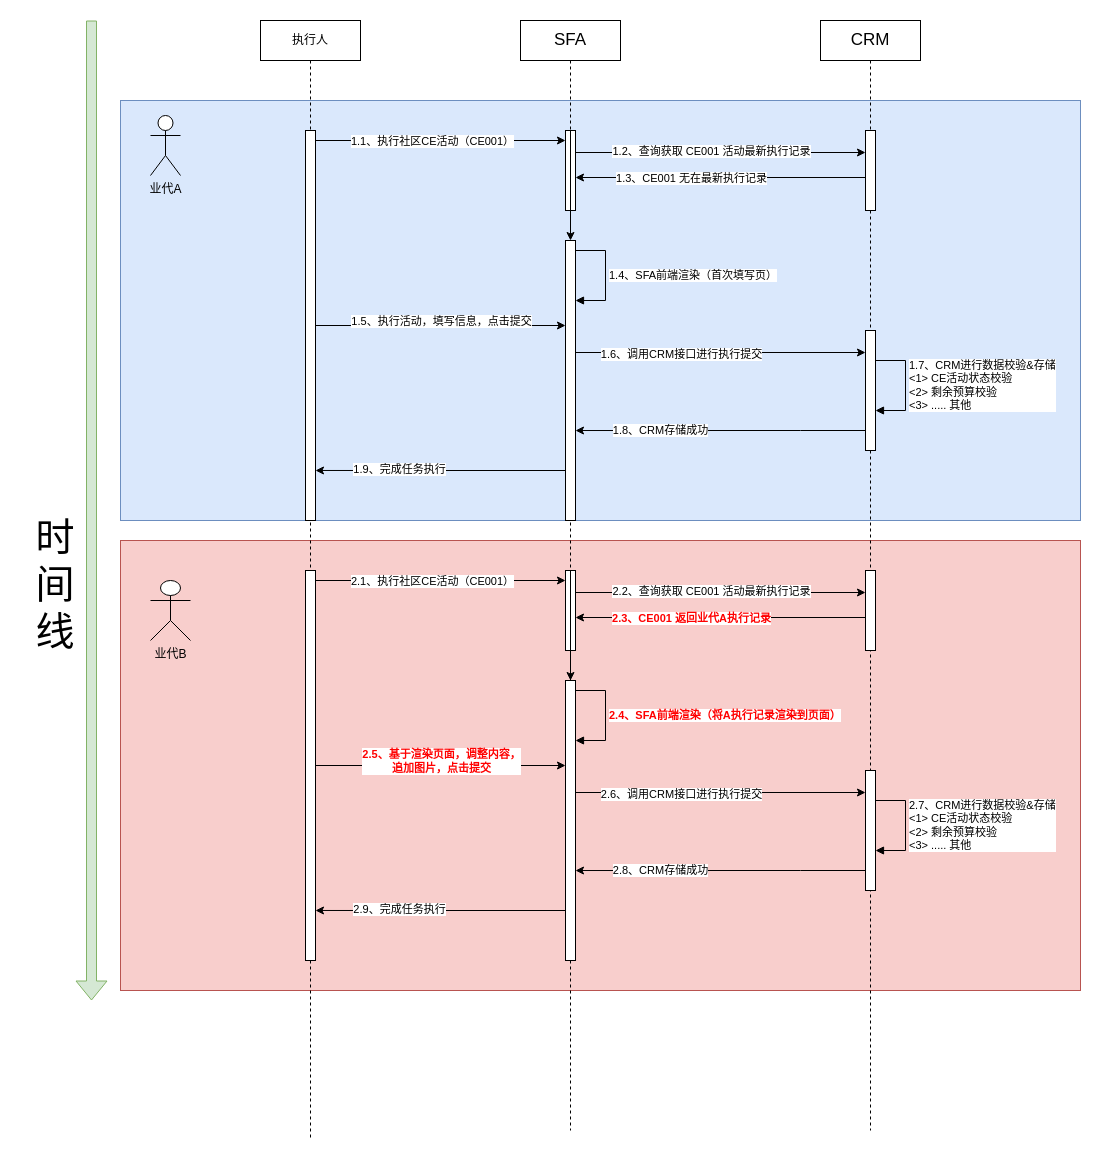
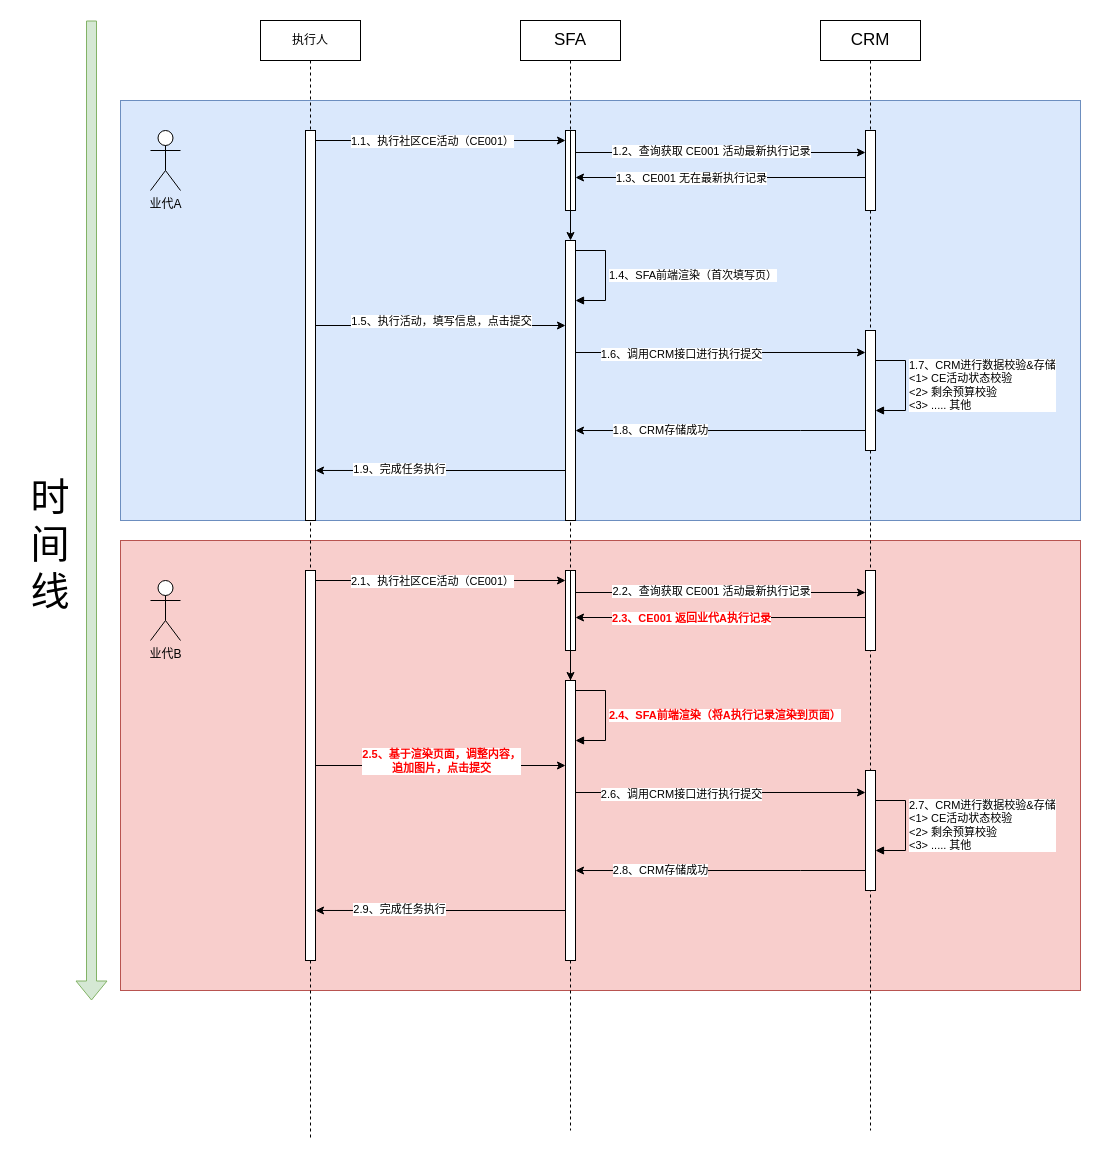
(166, 146) -> (166, 161)
(56, 586) -> (51, 546)
(171, 611) -> (166, 611)
